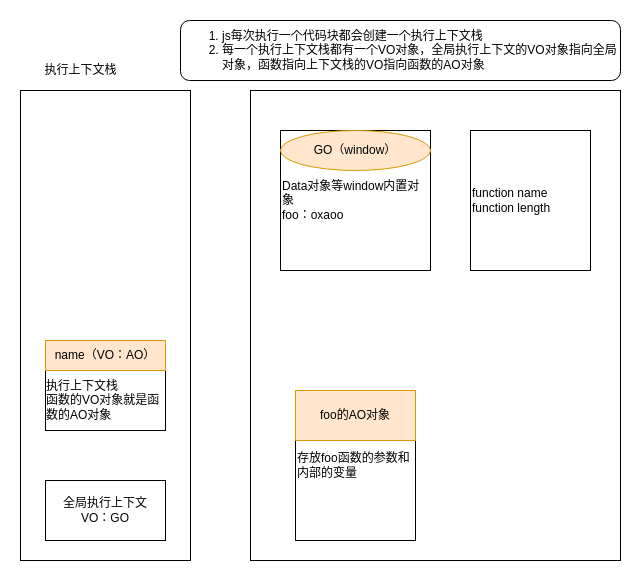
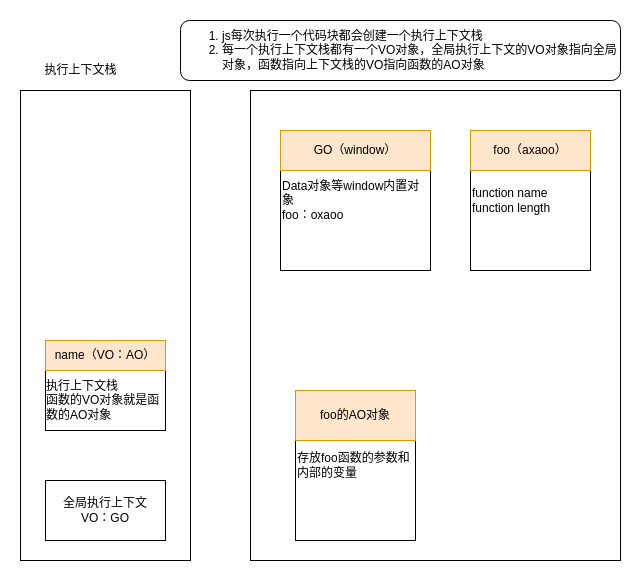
(356, 151) -> (356, 151)
none -> (531, 151)
